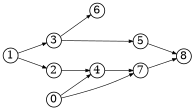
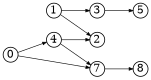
(97, 11) -> none
(160, 48) -> none
(74, 70) -> (74, 40)
